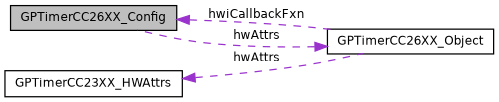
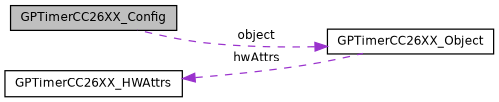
(261, 23) -> none
(255, 36) -> (255, 36)
(94, 84) -> (94, 84)
